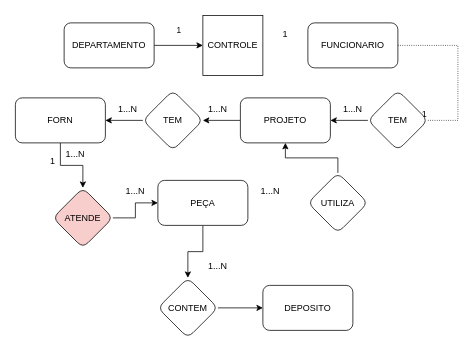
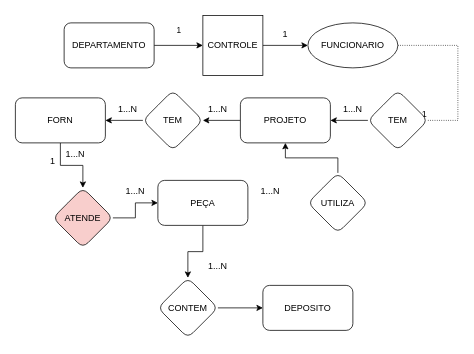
none -> (283, 45)
(353, 45) -> (353, 45)
